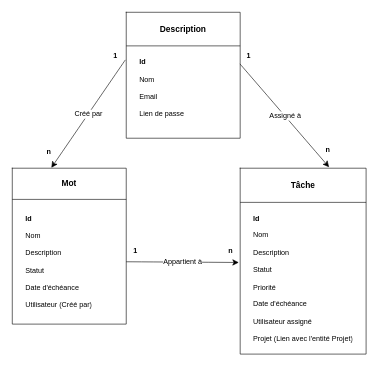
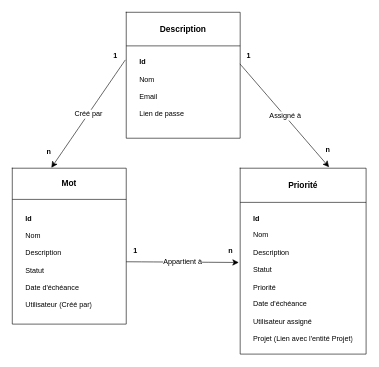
(303, 186) -> (303, 186)
